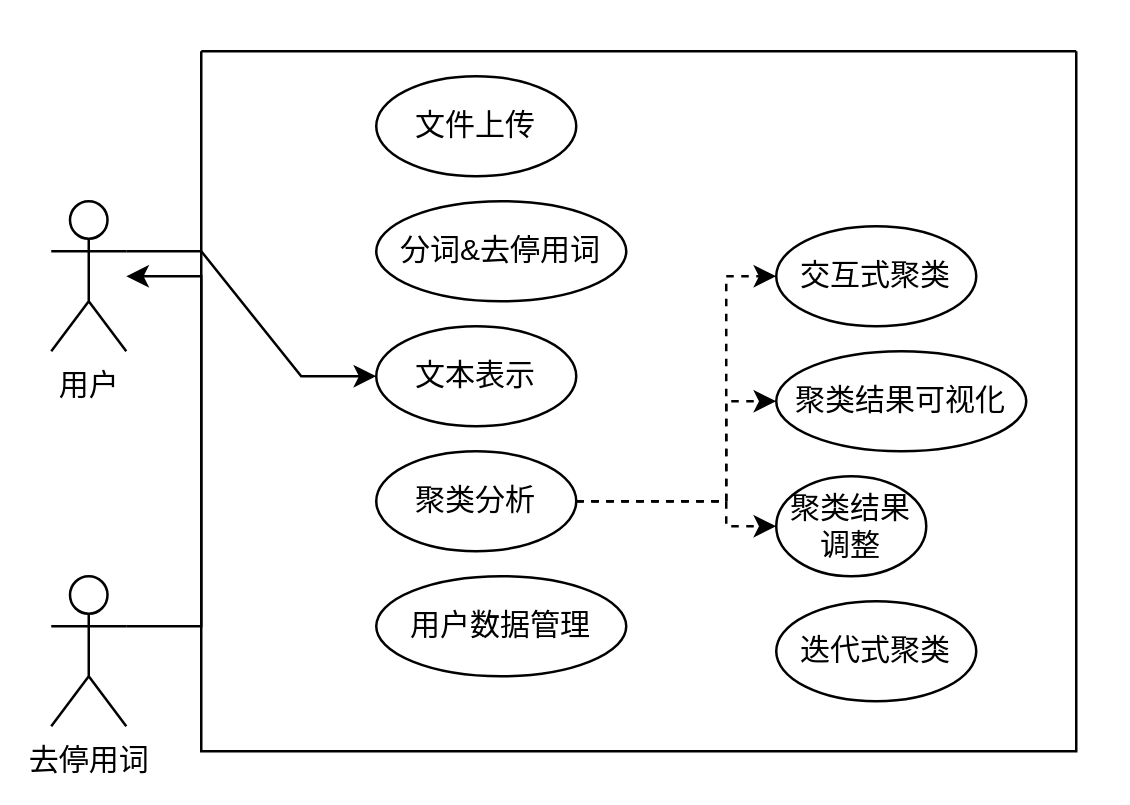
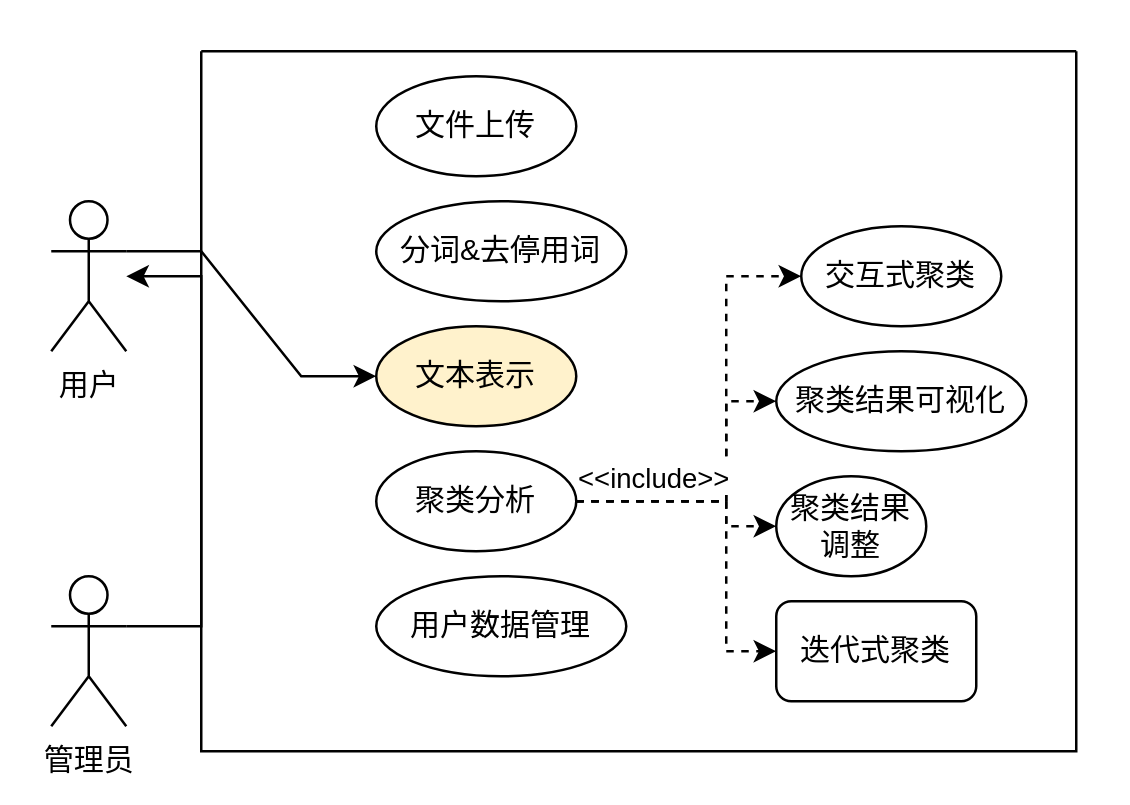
(876, 276) -> (901, 276)
(476, 376) -> (476, 376)
none -> (726, 608)
(876, 651) -> (876, 651)
(90, 762) -> (90, 762)
